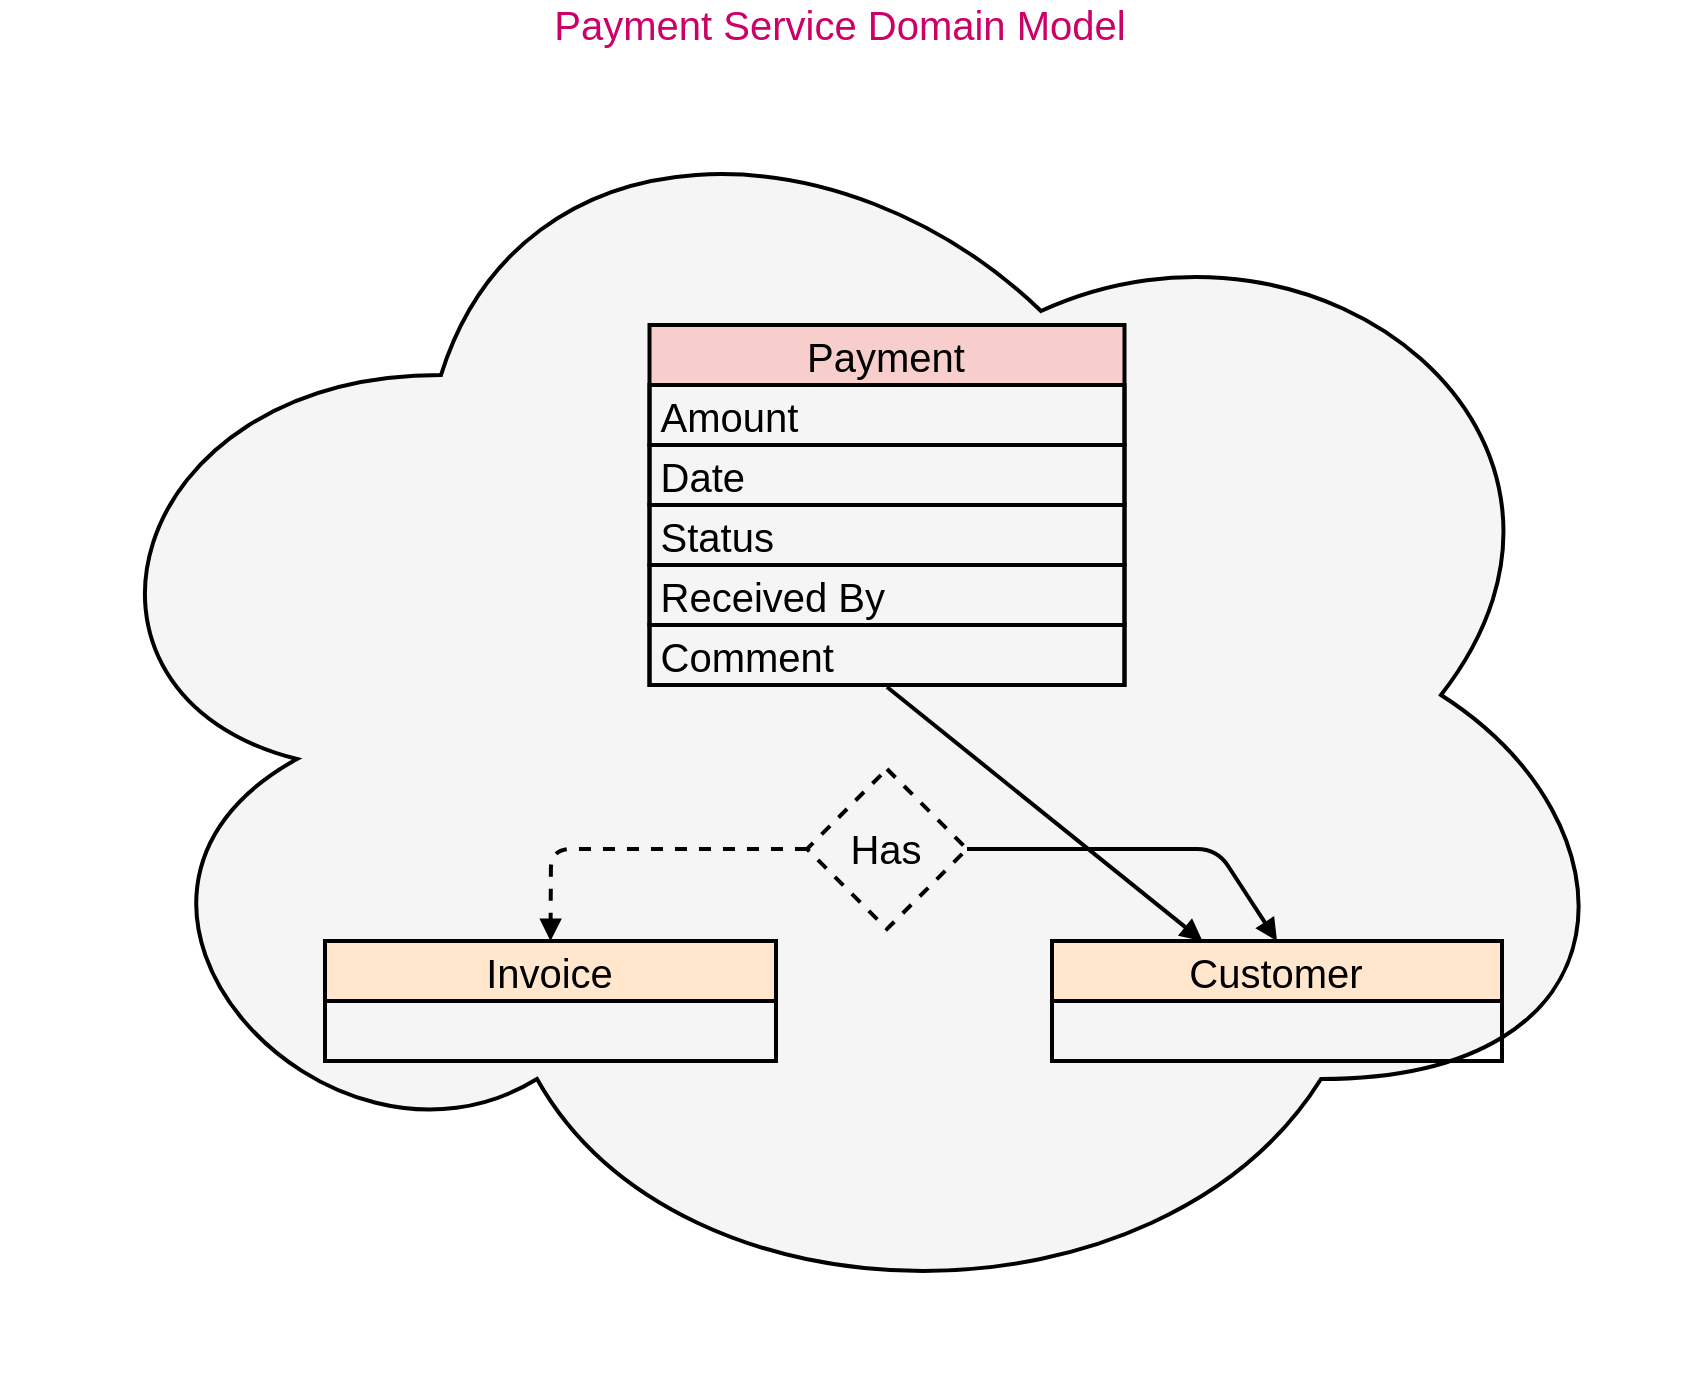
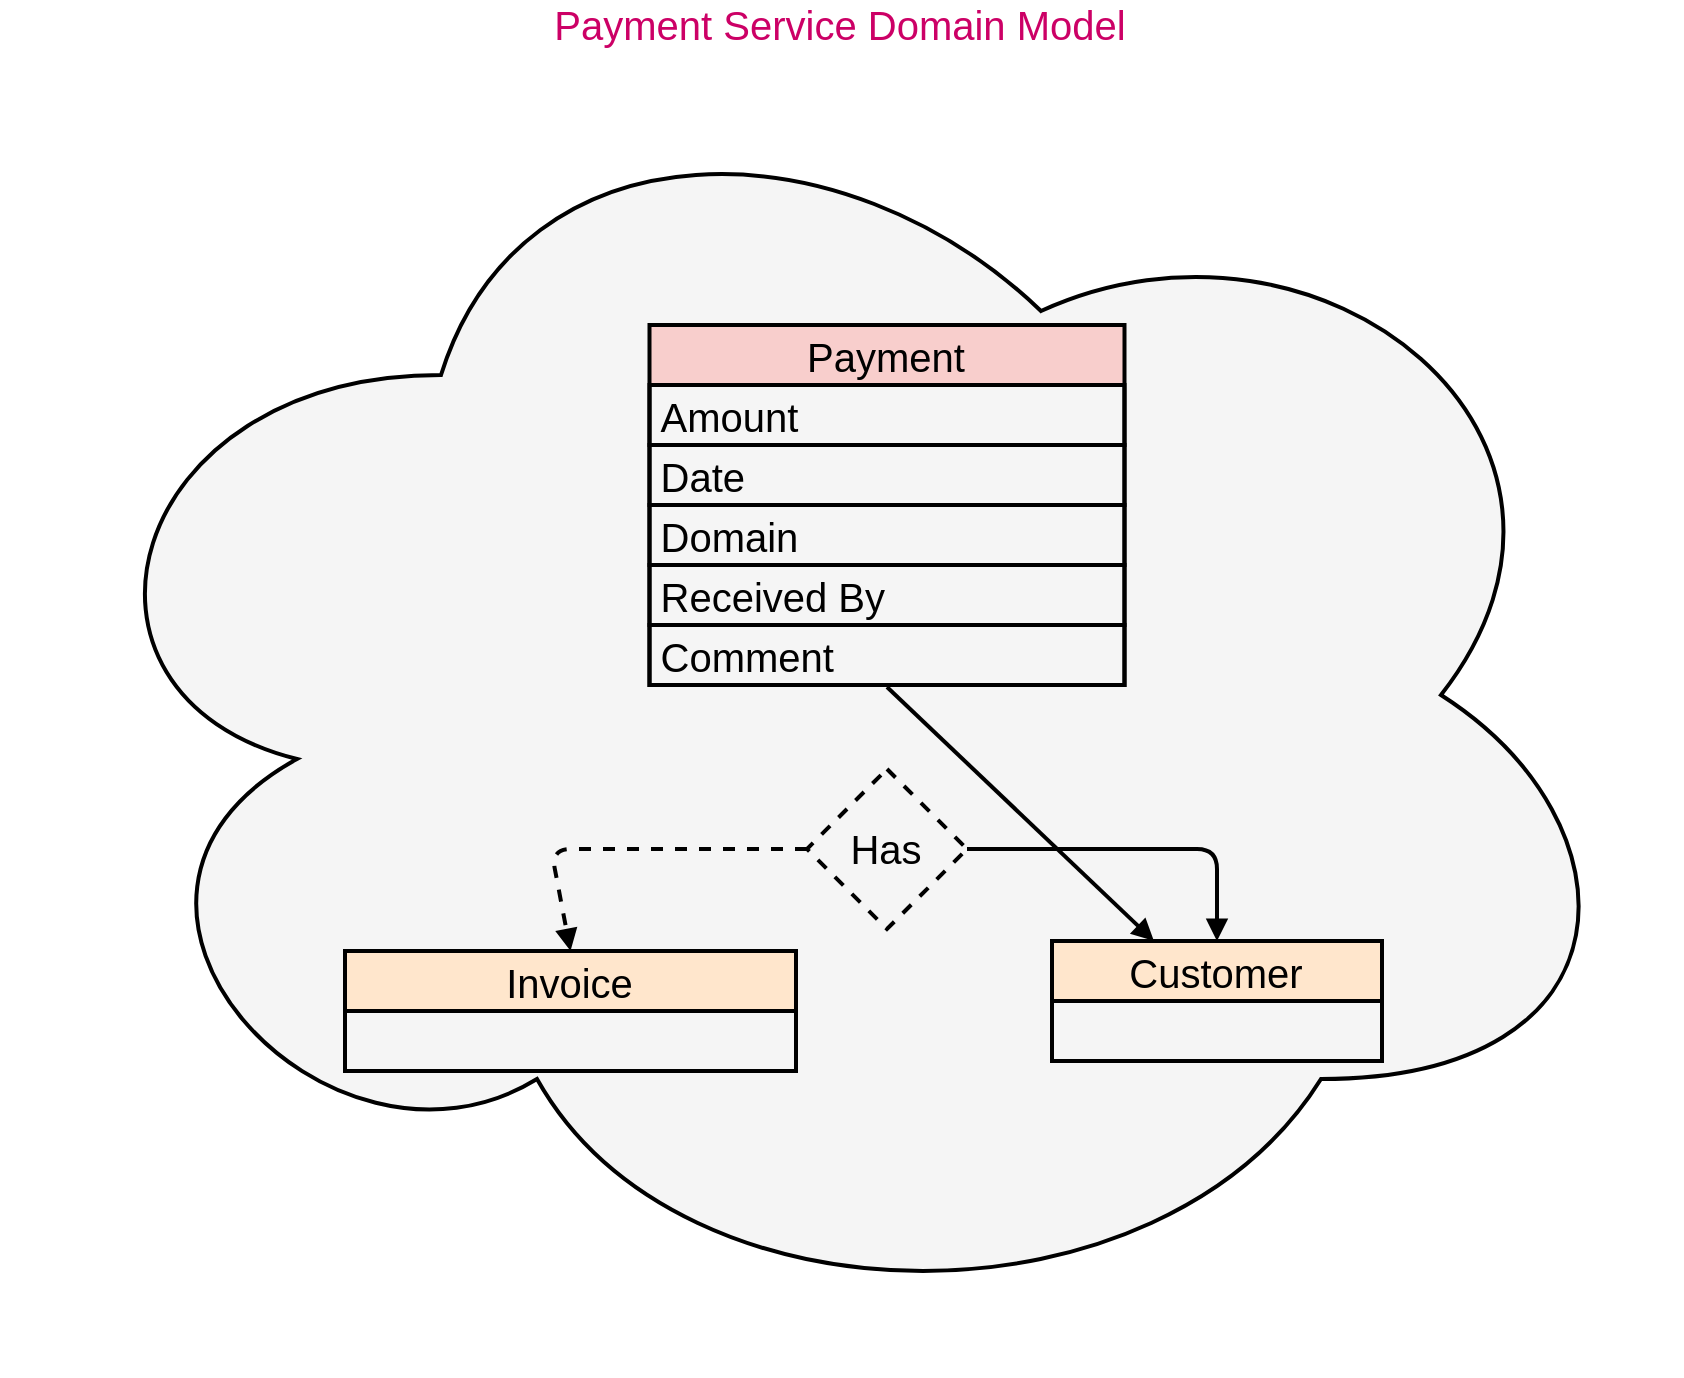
(728, 539) -> (723, 539)
(551, 1001) -> (571, 1011)
(1277, 1001) -> (1217, 1001)
